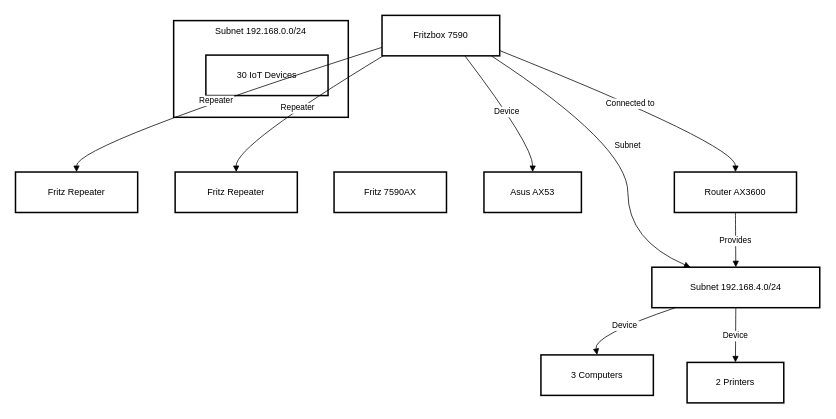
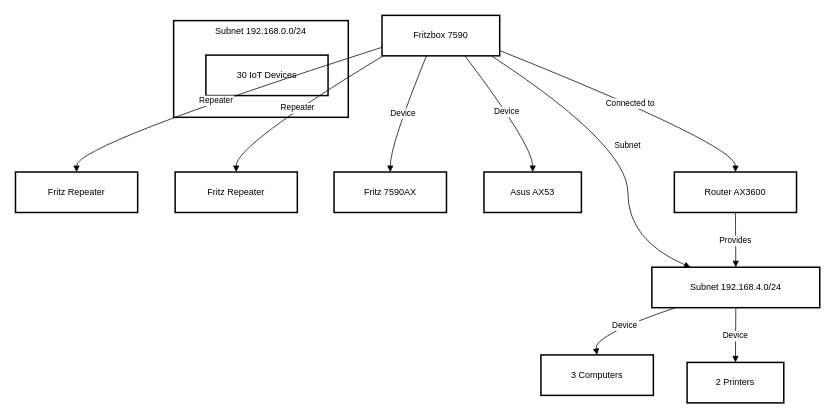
none -> (406, 109)
